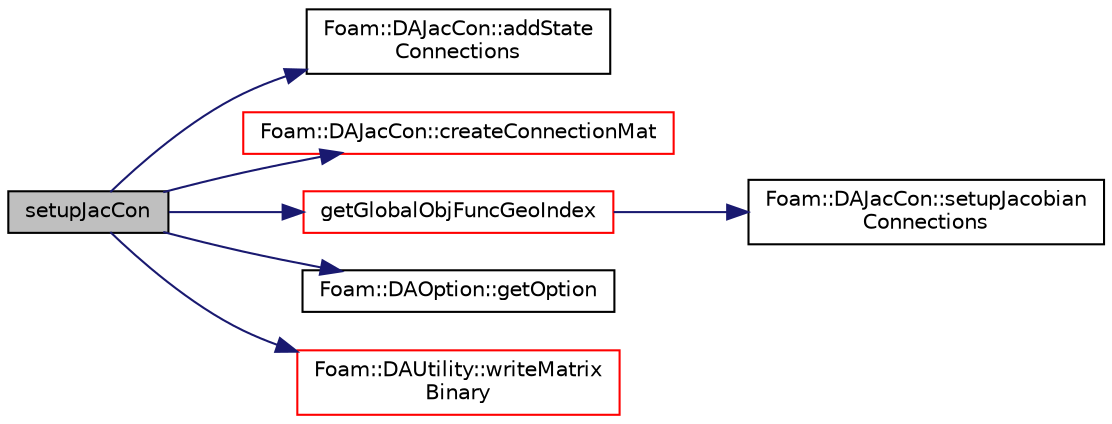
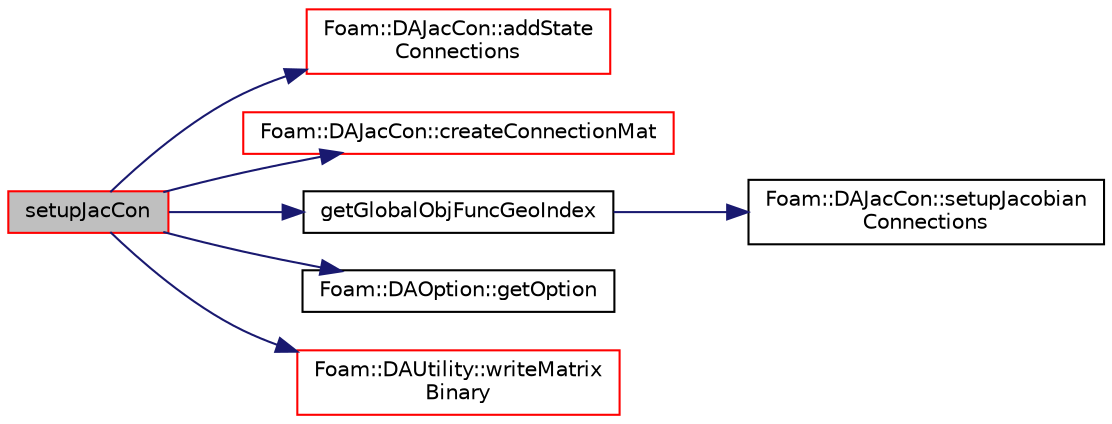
(458, 42) -> (458, 42)
(88, 212) -> (88, 212)
(458, 212) -> (458, 212)
